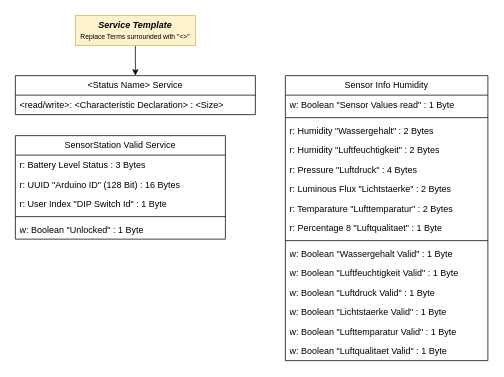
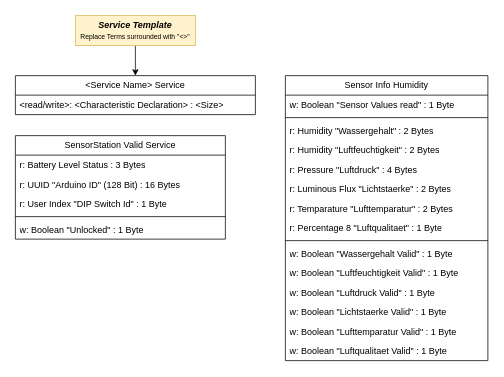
(135, 85) -> (135, 85)
